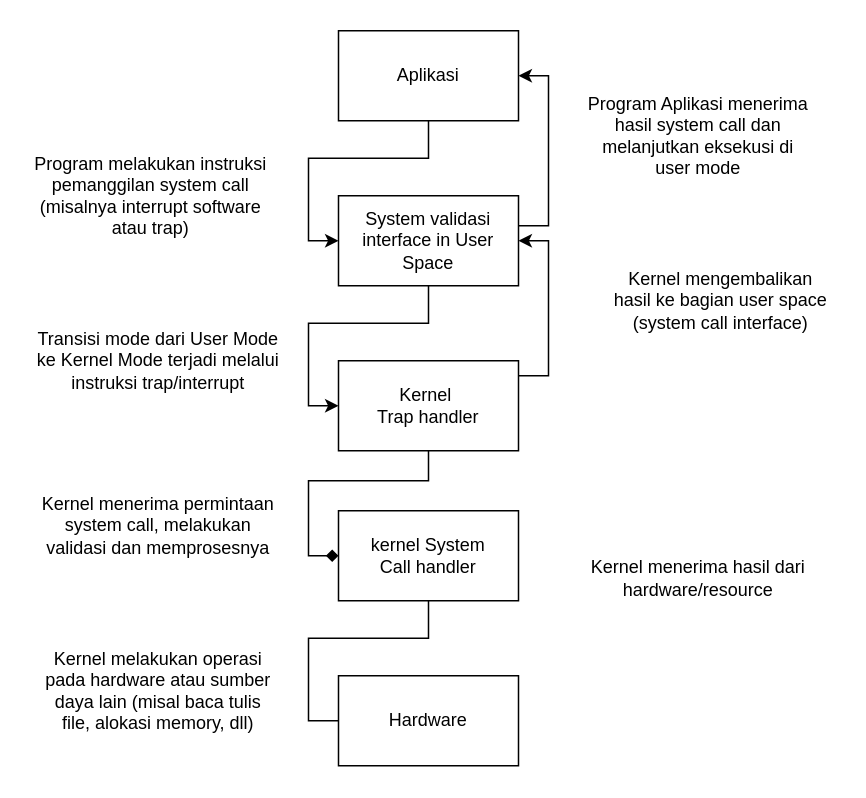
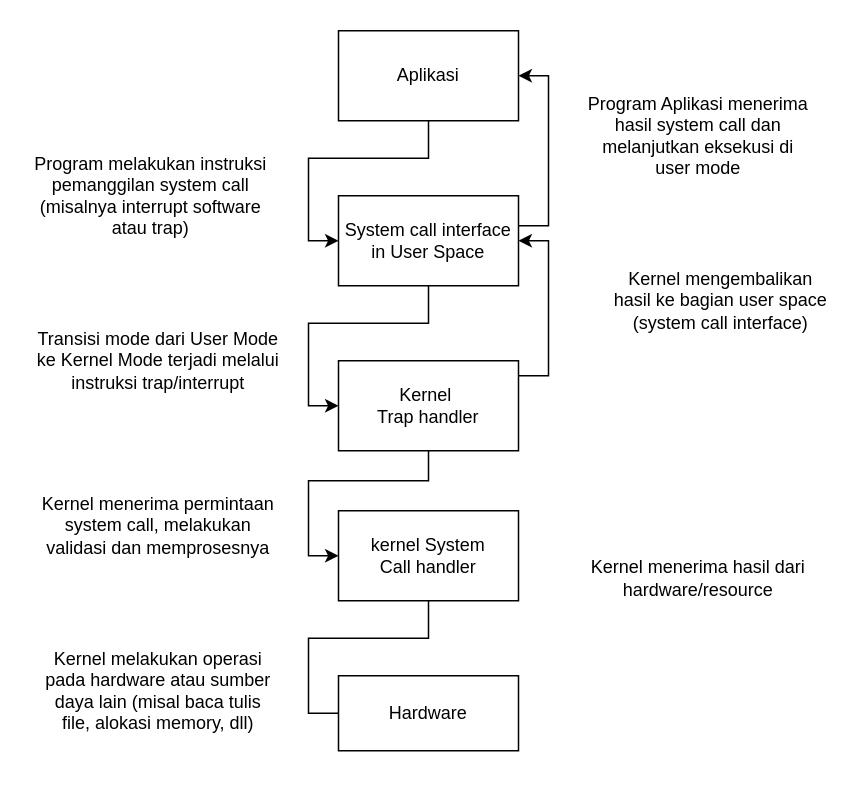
(428, 241) -> (428, 241)
(326, 556) -> (327, 556)
(428, 721) -> (428, 713)
